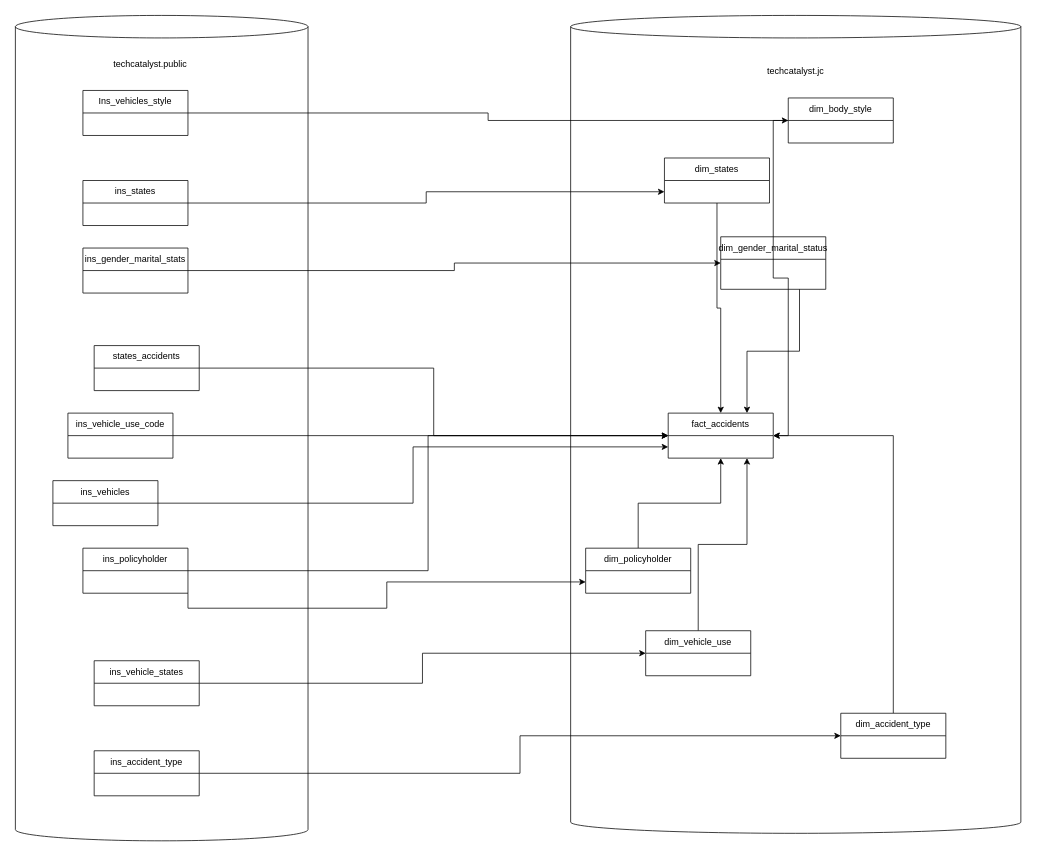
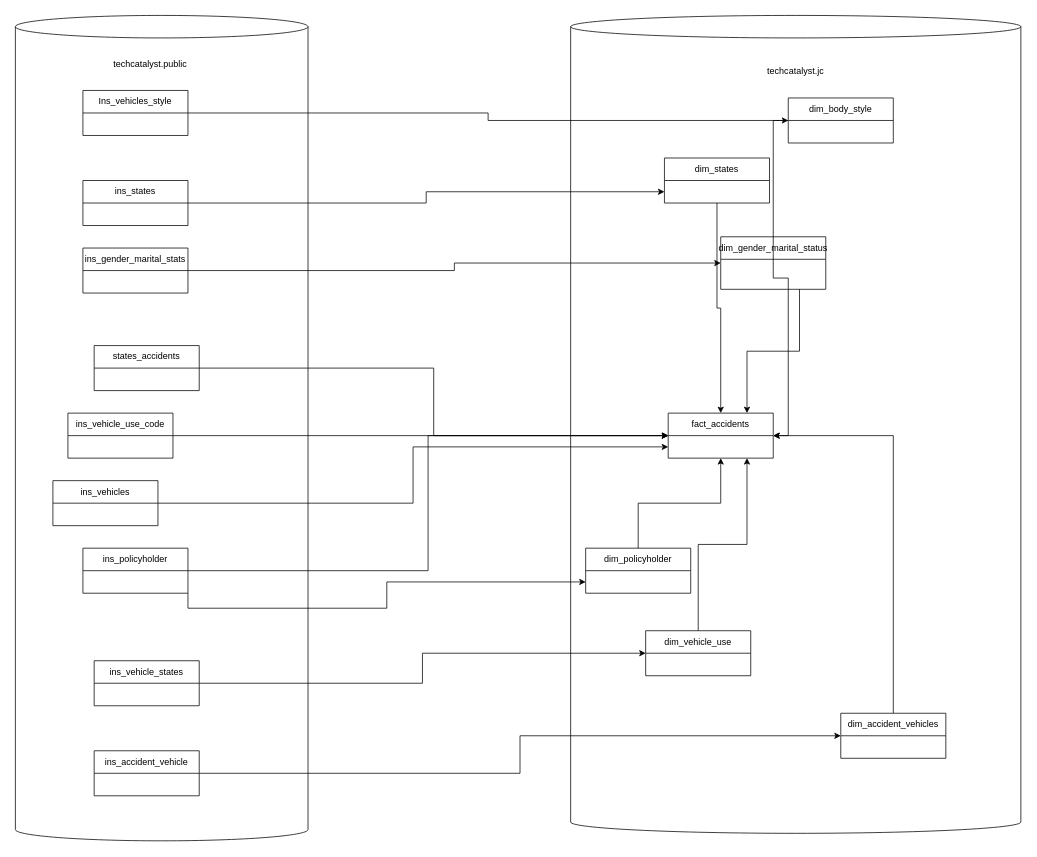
(893, 724) -> (893, 724)
(147, 762) -> (147, 762)
